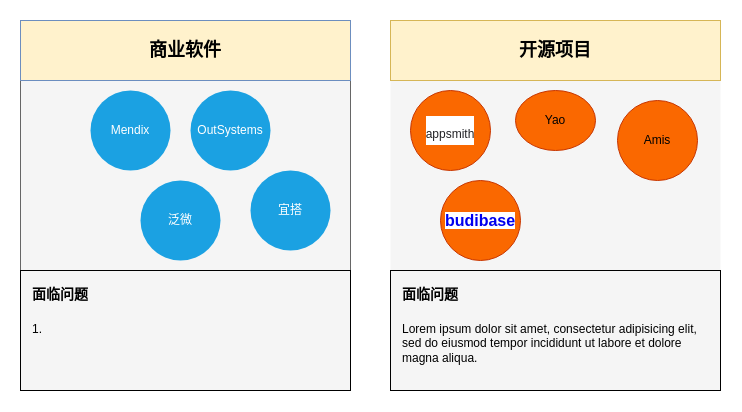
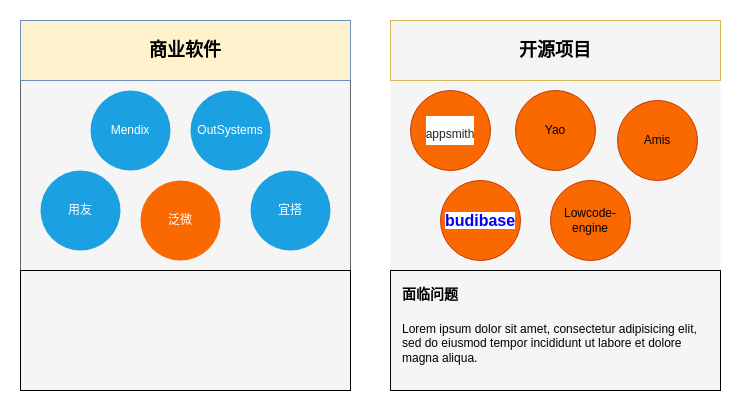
(556, 51) -> (556, 51)
(556, 121) -> (556, 131)
none -> (81, 211)
(181, 221) -> (181, 221)
none -> (591, 221)
(186, 331) -> none
